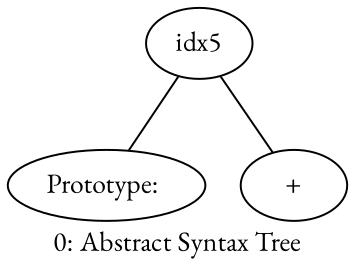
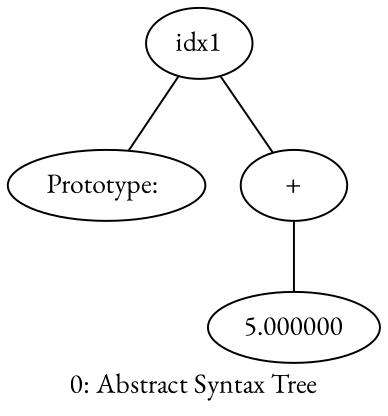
(199, 43) -> (199, 43)
none -> (294, 327)
